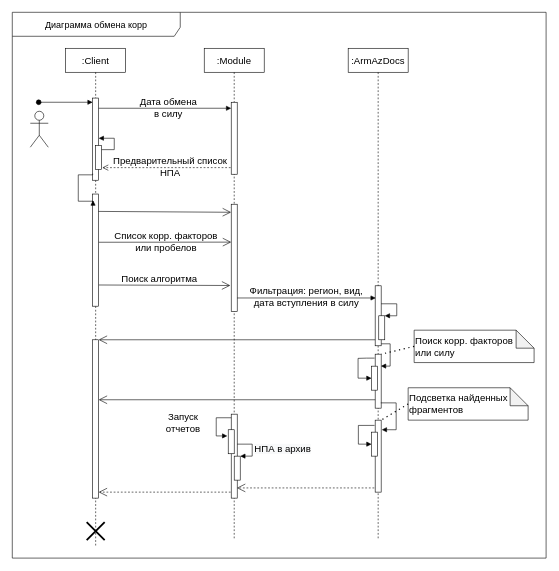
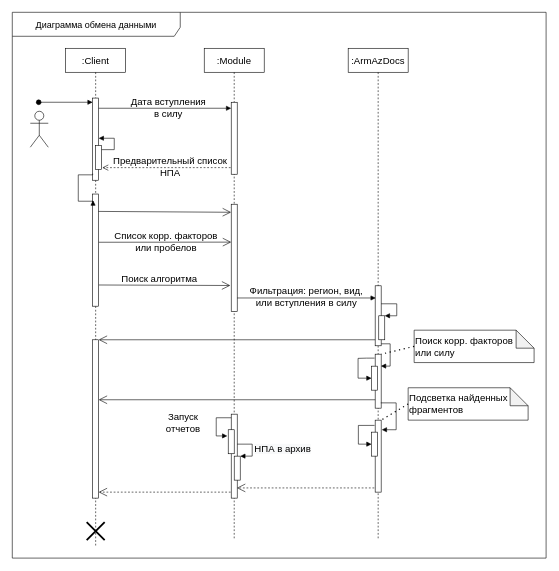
(96, 24) -> (96, 24)
(169, 108) -> (169, 108)
(307, 297) -> (307, 297)
